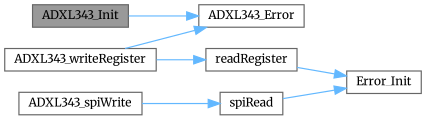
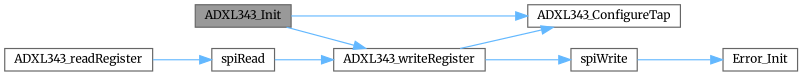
(251, 16) -> (604, 16)
none -> (320, 36)
(251, 60) -> (604, 60)
(308, 94) -> (298, 60)
(80, 104) -> (79, 60)
